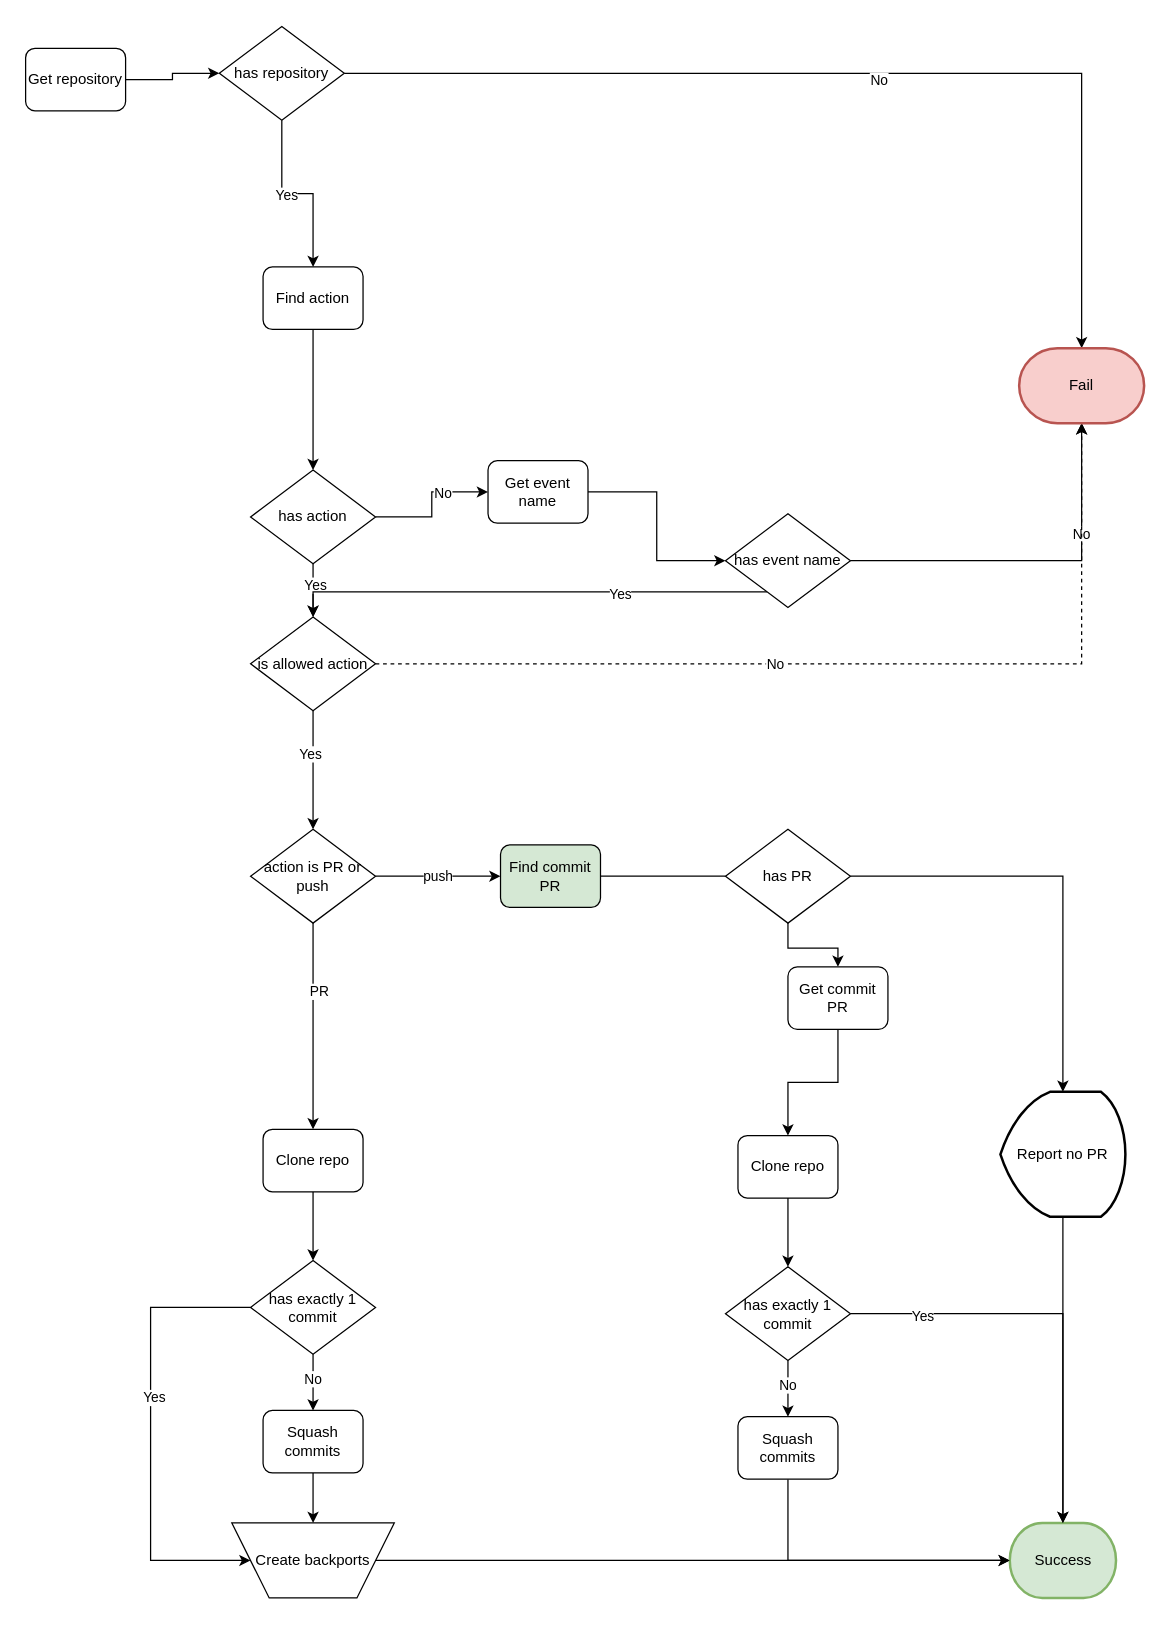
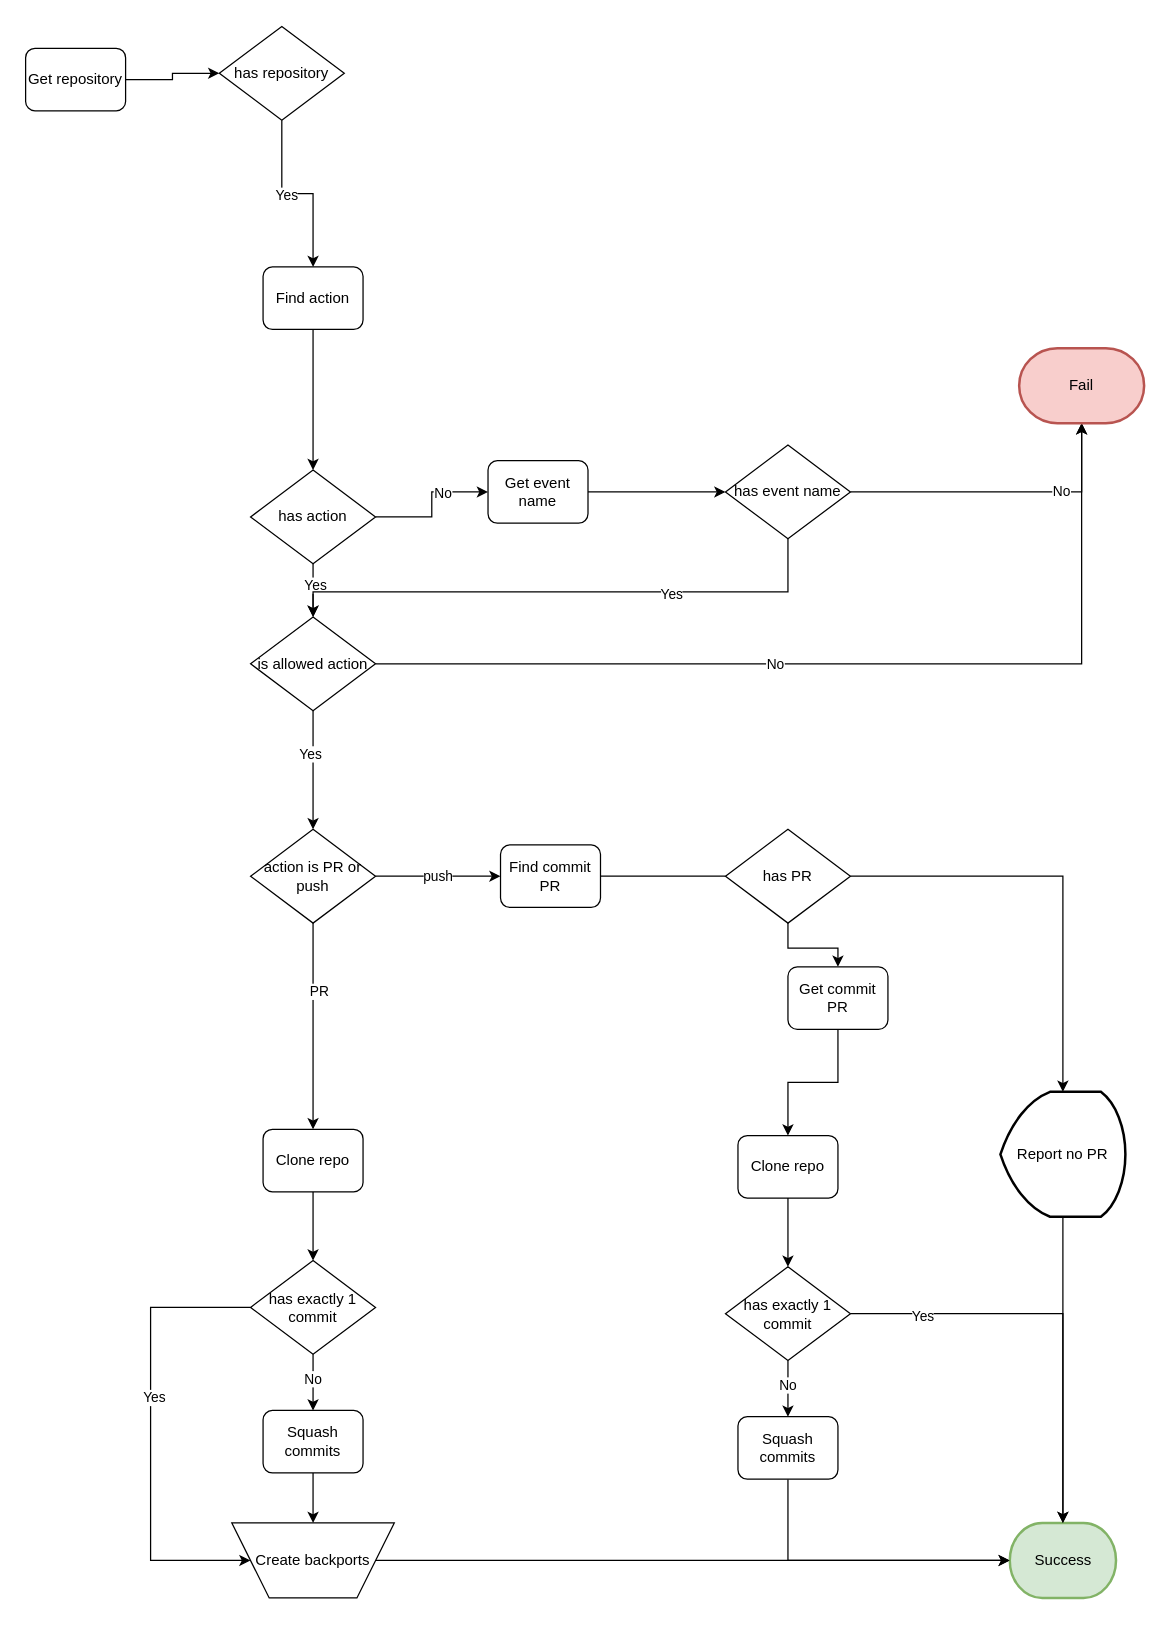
(847, 73) -> none
(788, 561) -> (788, 492)
(983, 664) -> (983, 664)
(551, 876) -> (551, 876)
